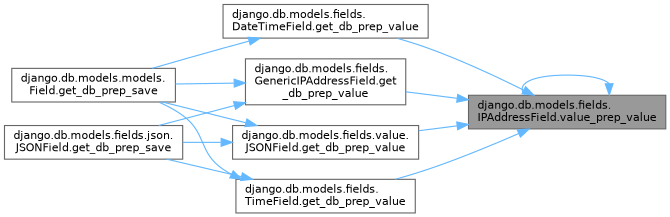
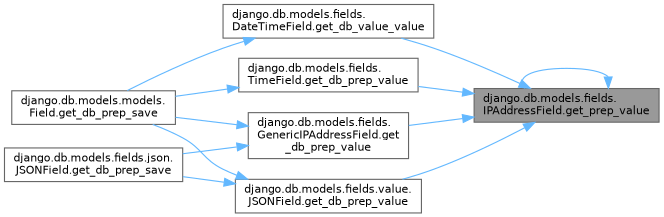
(326, 21) -> (328, 21)
(567, 112) -> (567, 105)
(204, 168) -> none
